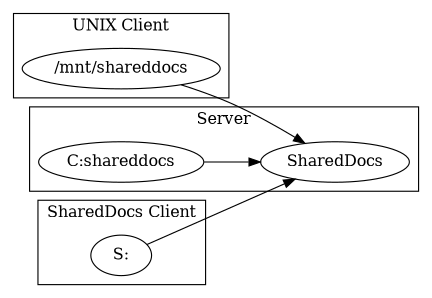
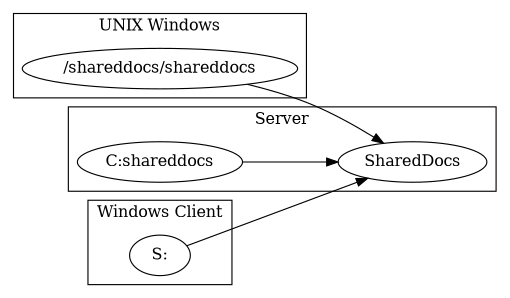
(121, 26) -> (160, 26)
(121, 69) -> (160, 69)
(122, 213) -> (160, 213)
